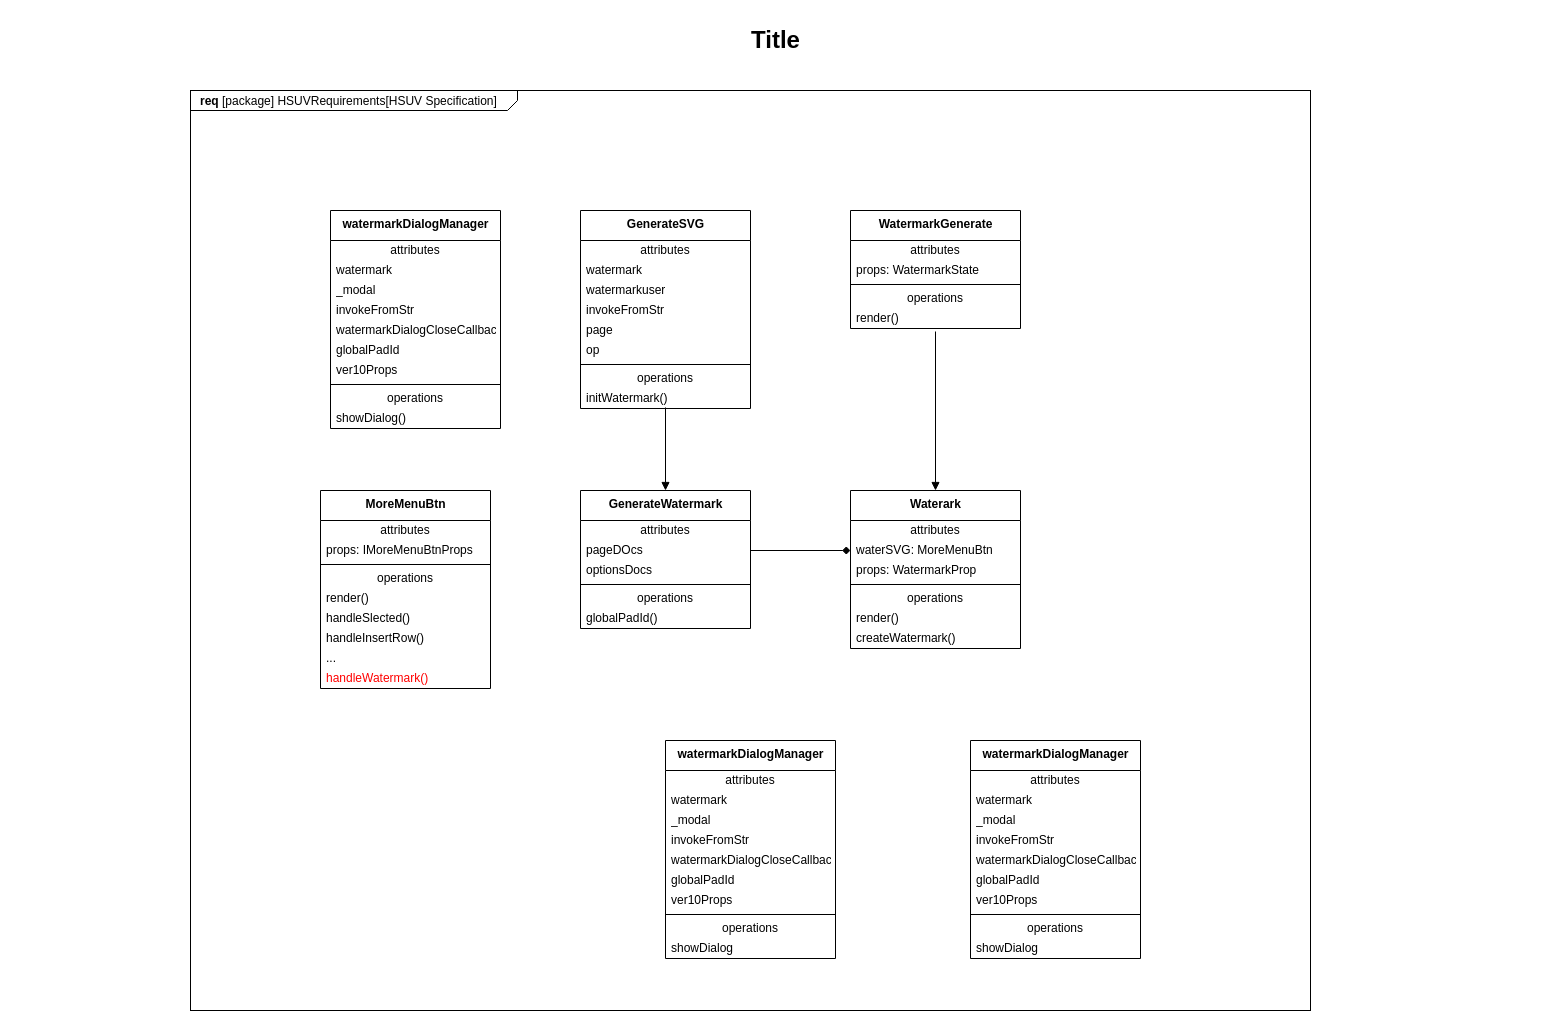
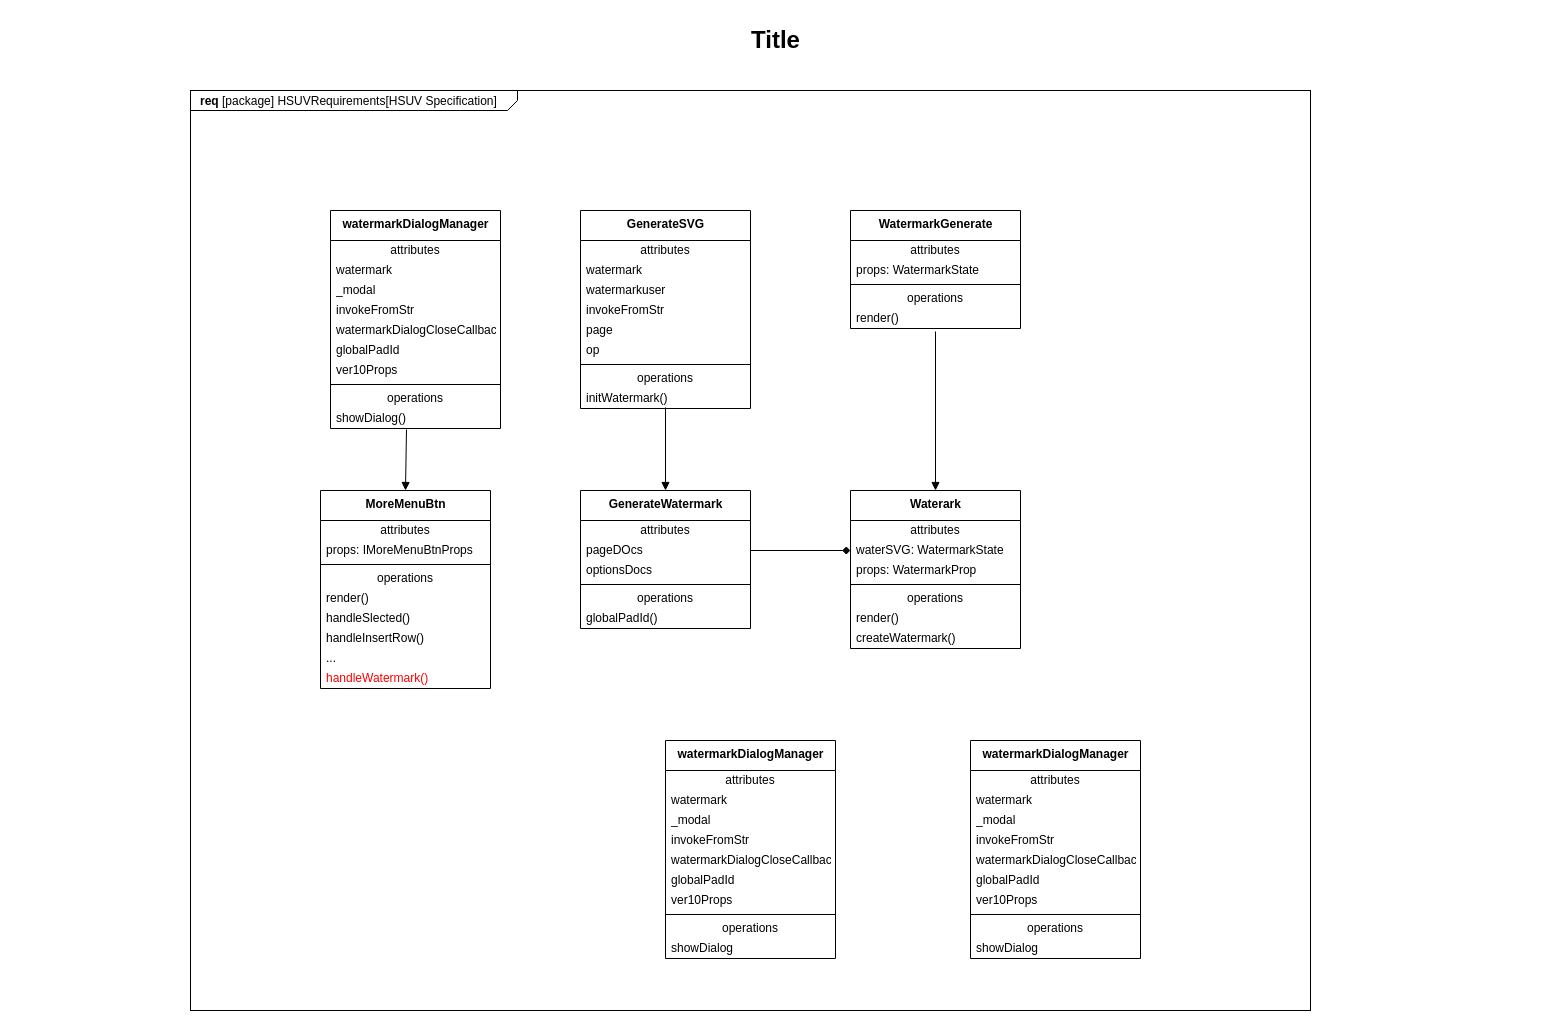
none -> (406, 456)
(924, 551) -> (934, 551)
